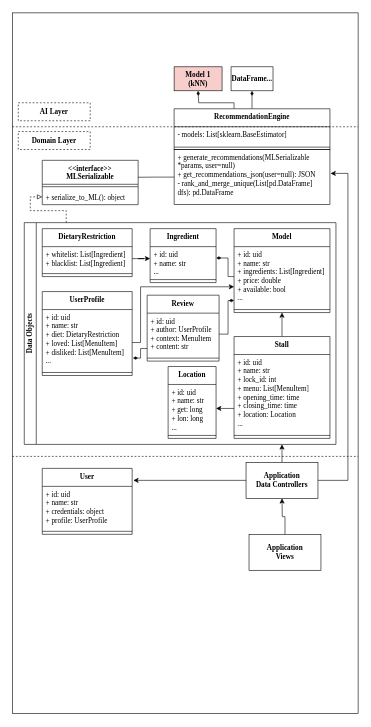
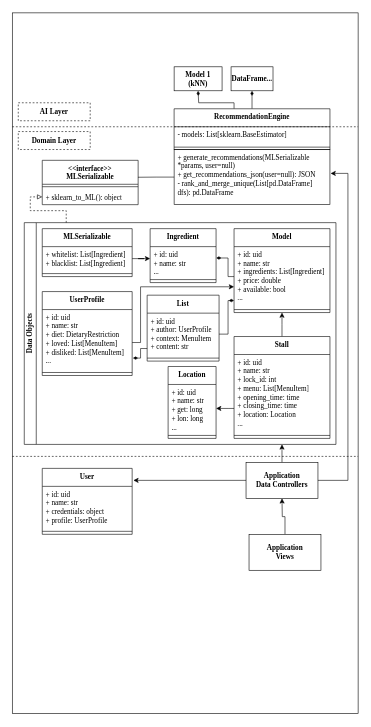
(198, 78) -> (198, 78)
(91, 202) -> (91, 202)
(87, 237) -> (87, 237)
(183, 303) -> (183, 303)
